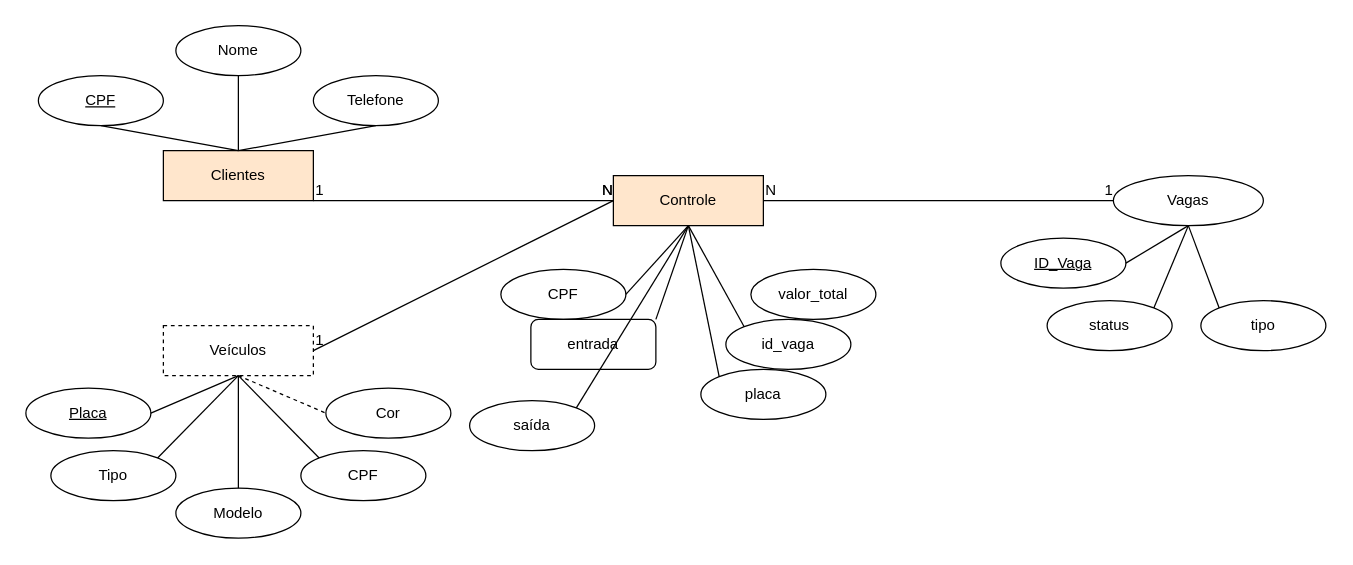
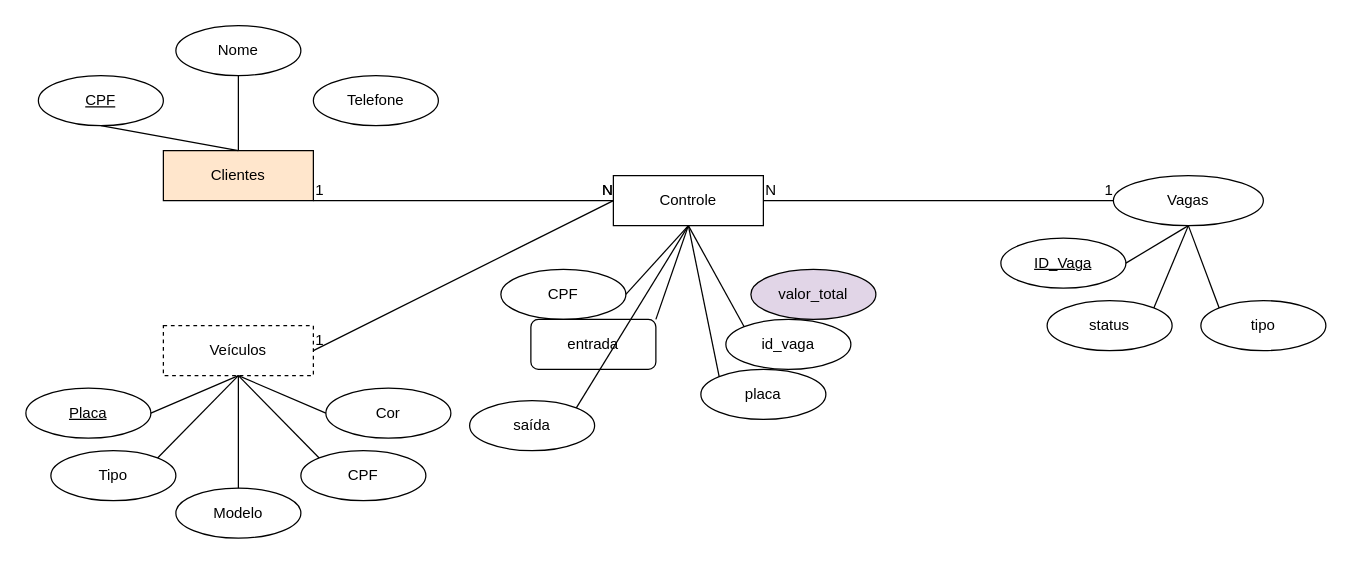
(307, 138) -> none
(688, 201) -> (688, 201)
(813, 294) -> (813, 294)
(282, 395) -> (282, 395)
